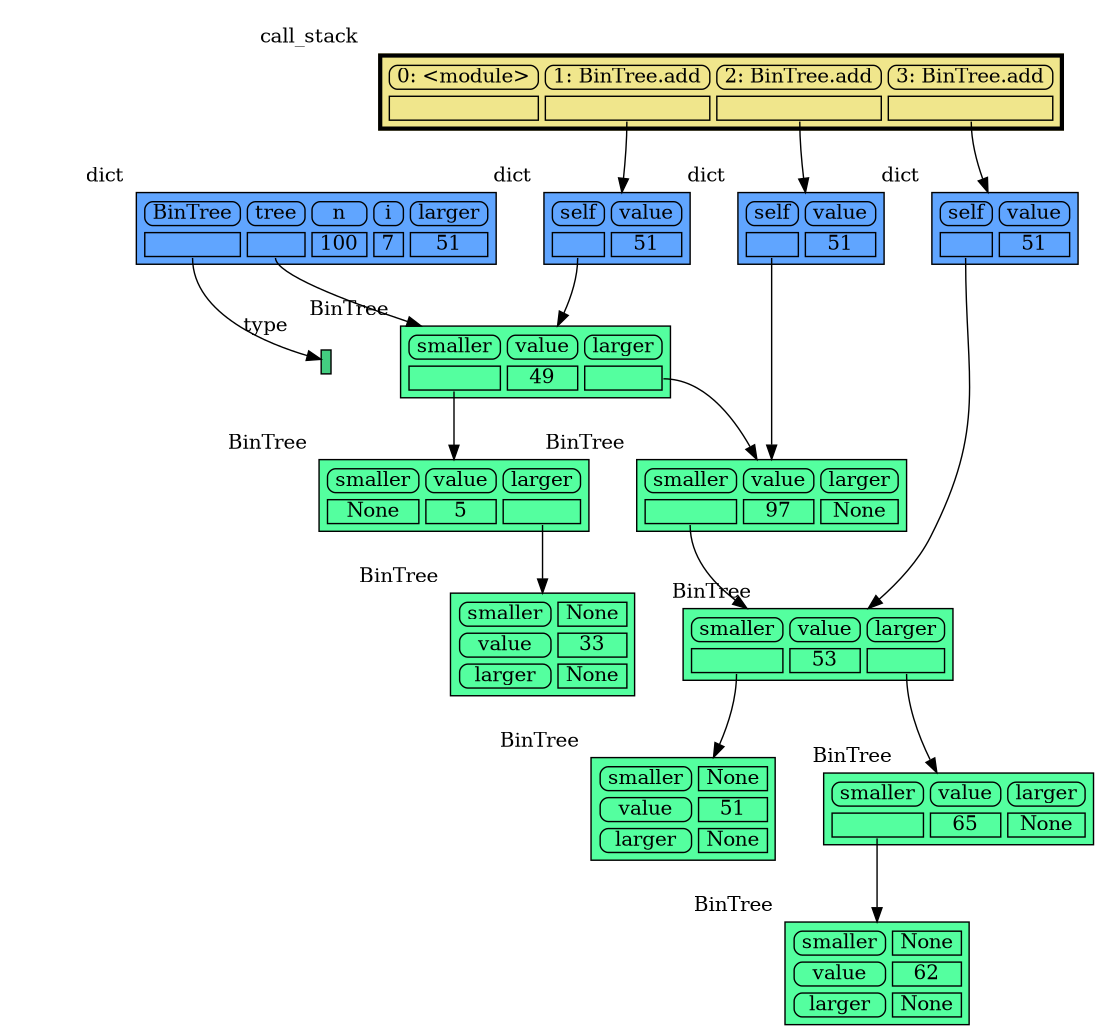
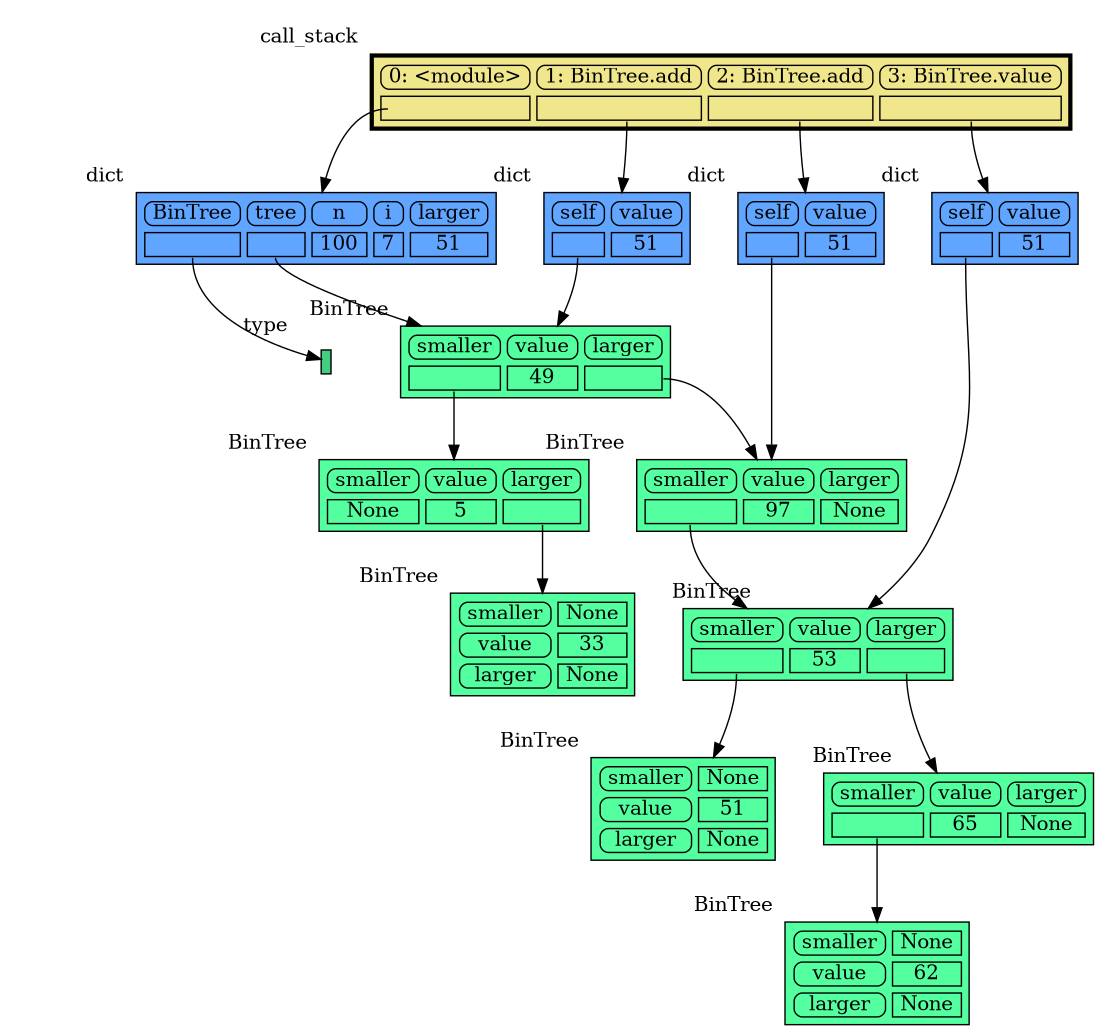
(971, 77) -> (971, 77)
none -> (346, 133)
